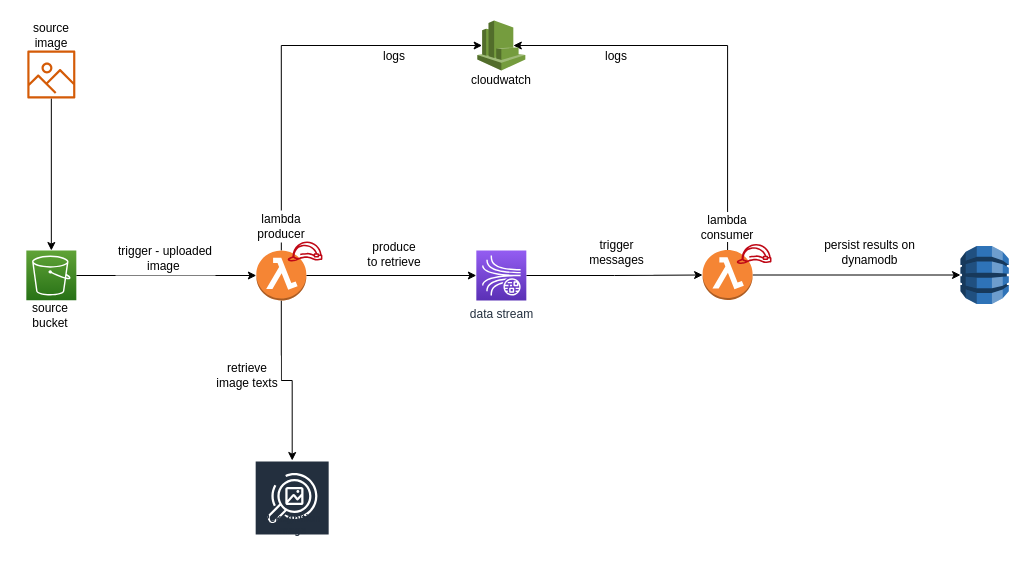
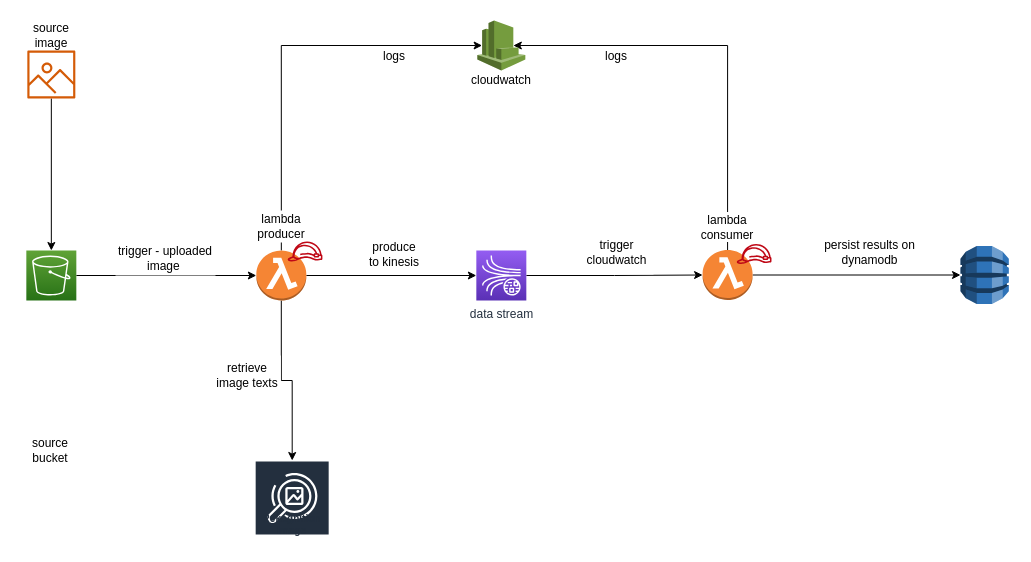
(617, 253) -> (617, 253)
(395, 255) -> (395, 255)
(51, 316) -> (51, 451)
